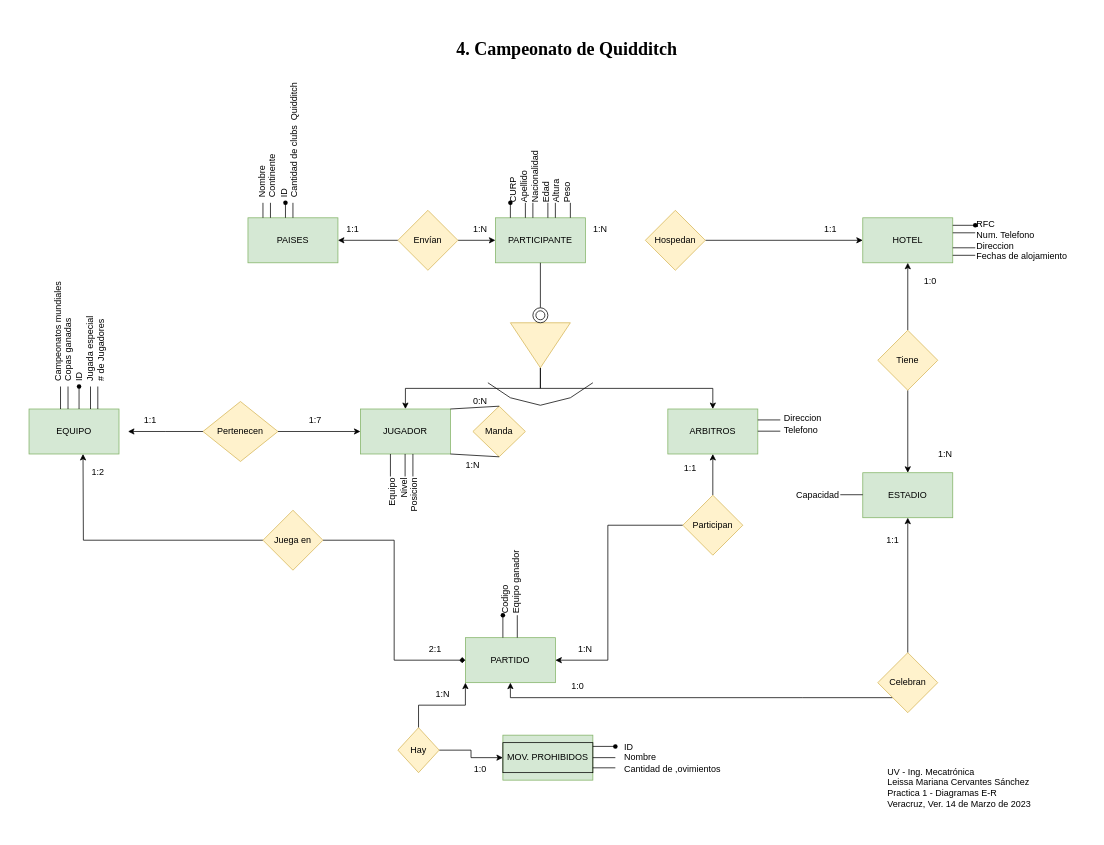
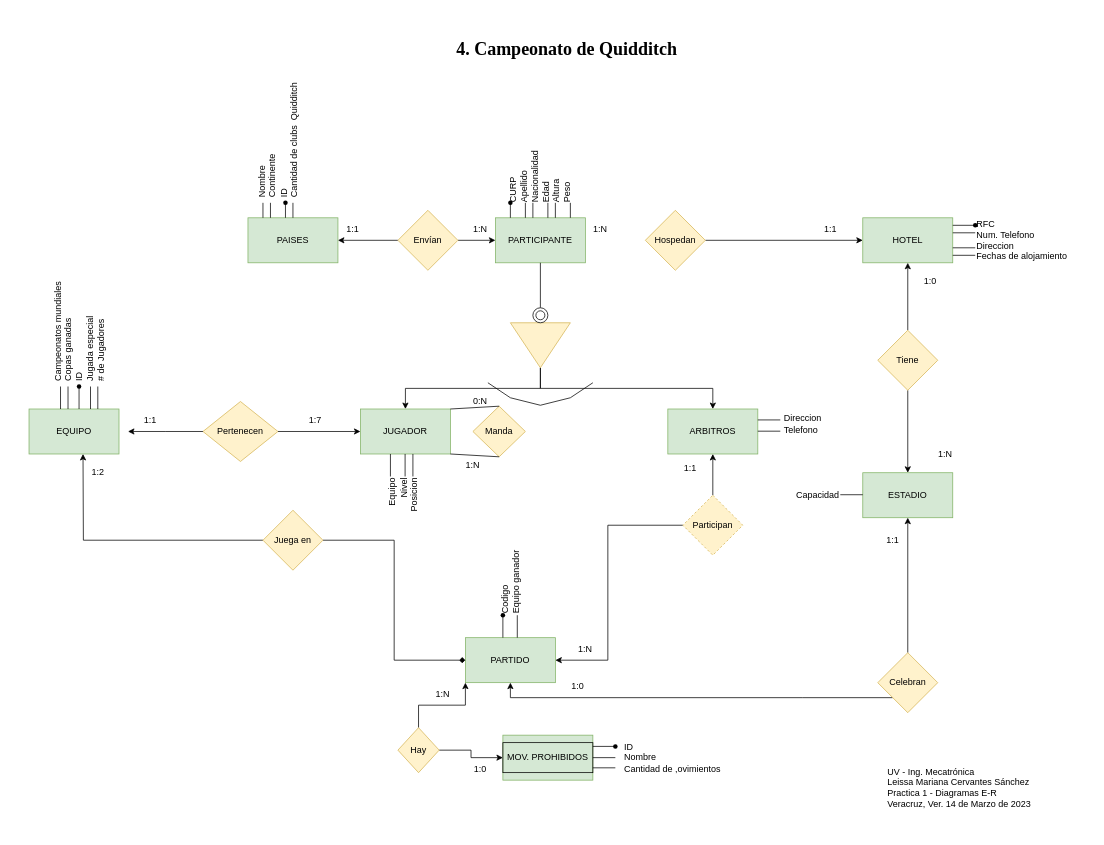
(713, 525) -> (713, 525)
(435, 649) -> none
